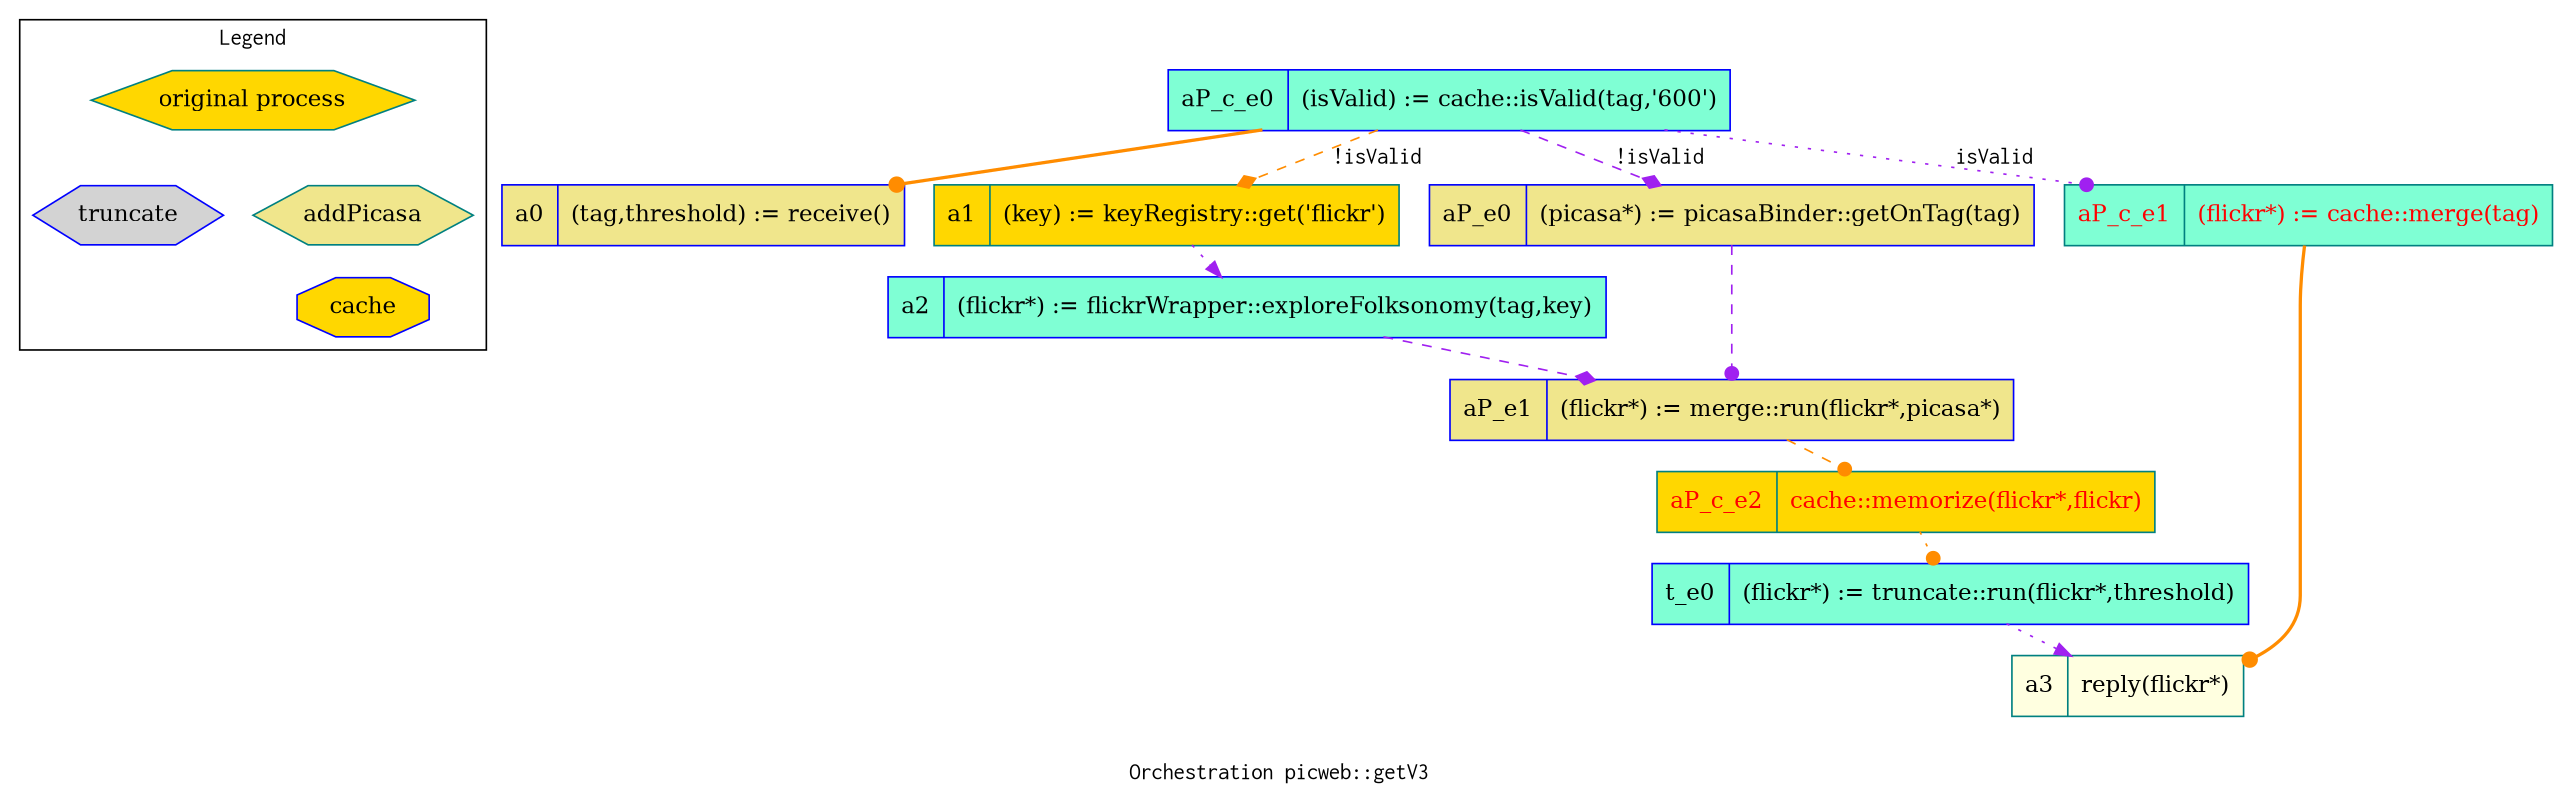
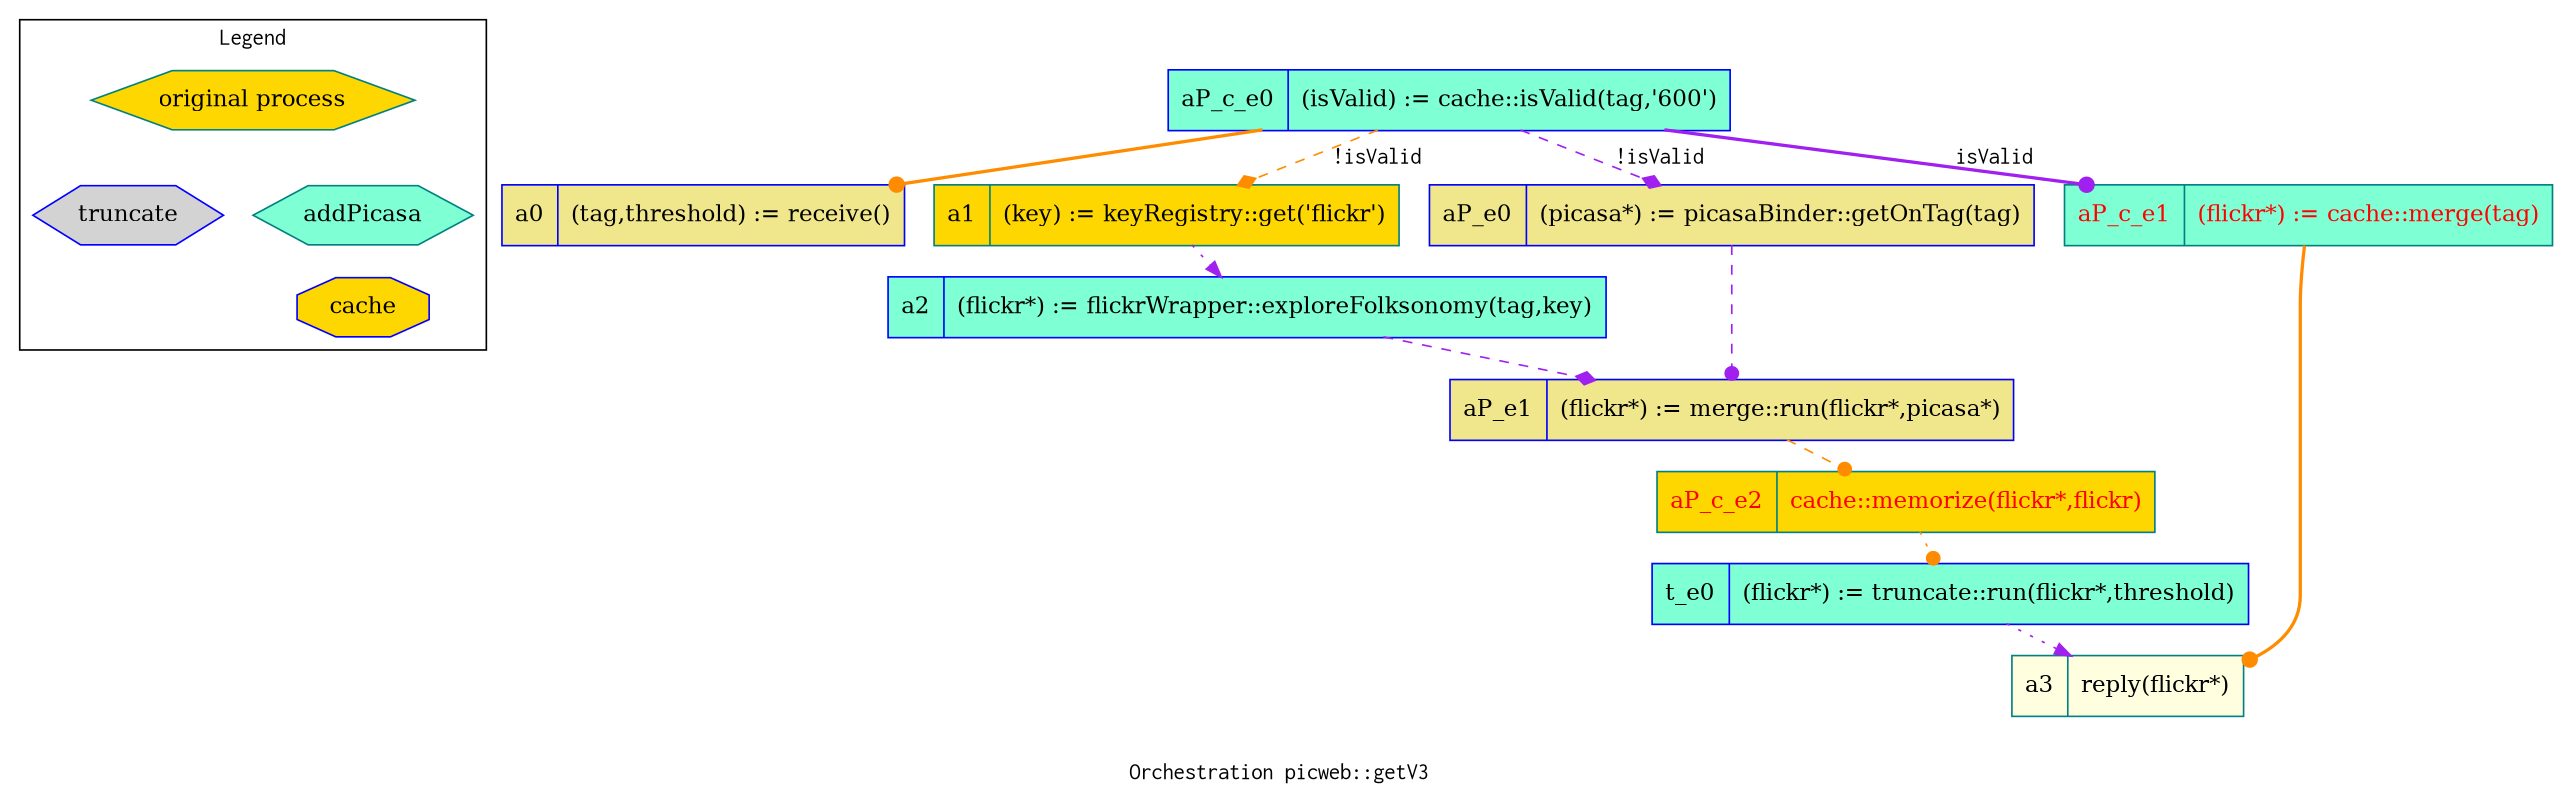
(1872, 157) -> (1872, 157)
(363, 215) -> (363, 215)
